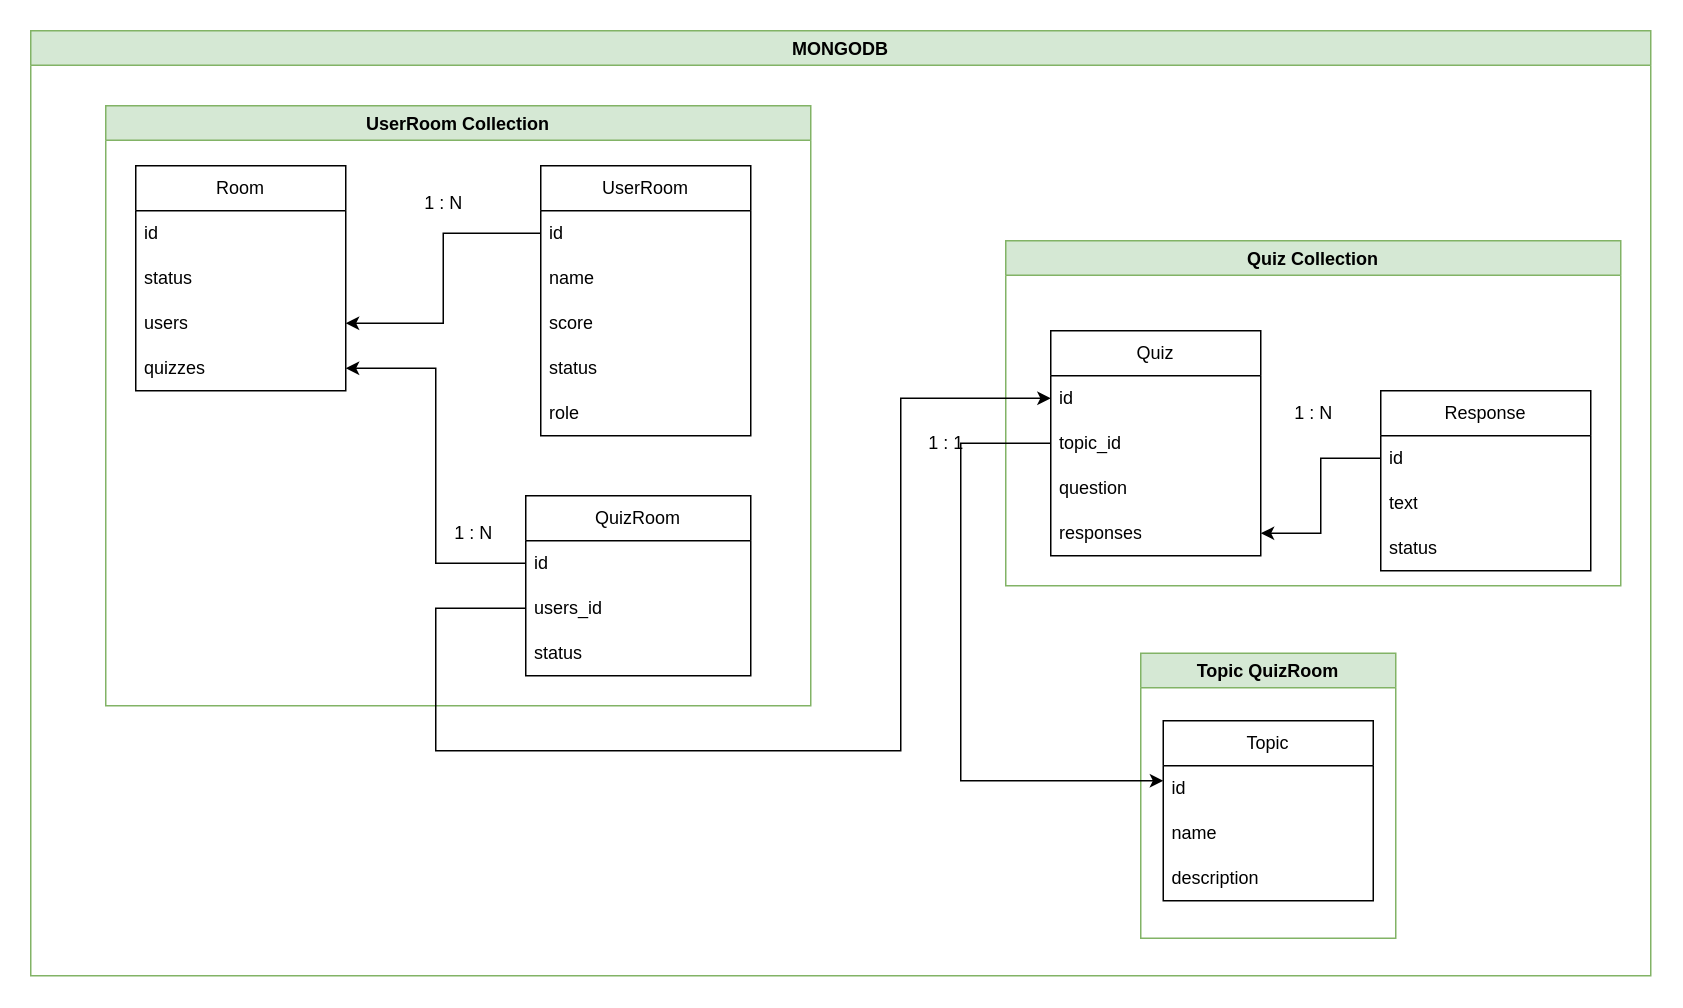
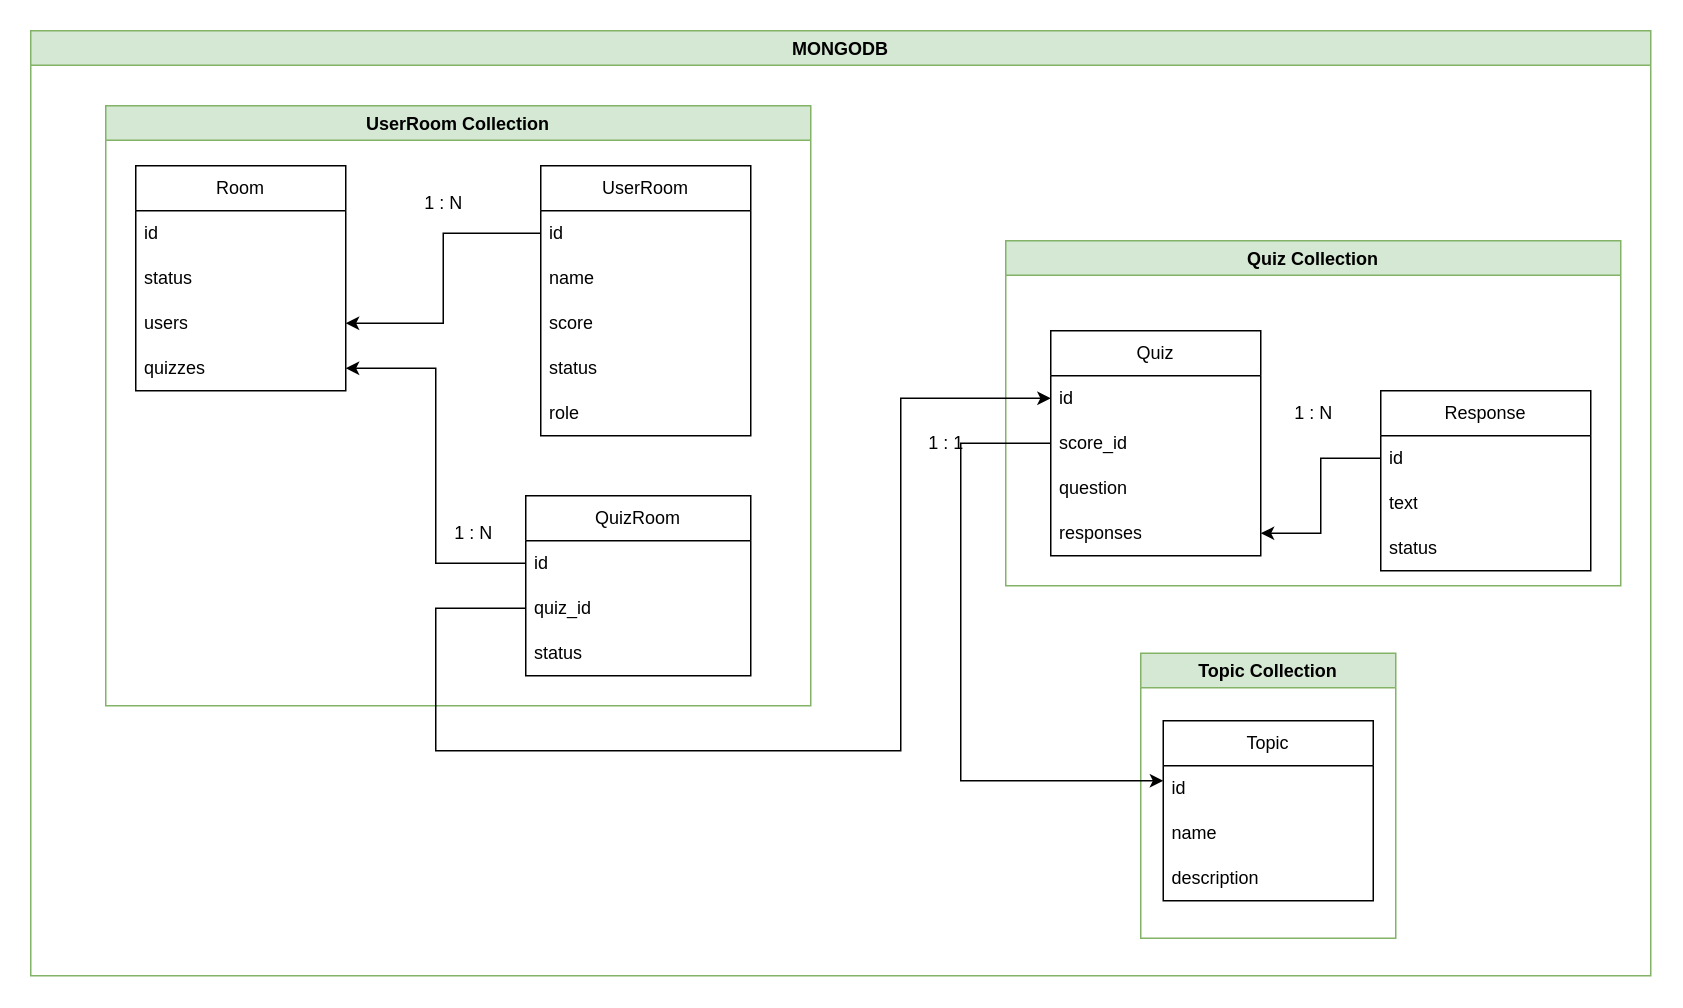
(1095, 443) -> (1098, 443)
(573, 608) -> (565, 608)
(1268, 671) -> (1268, 671)
